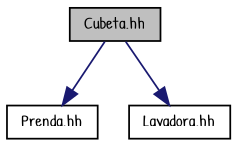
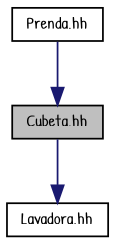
(89, 66) -> (58, 64)
